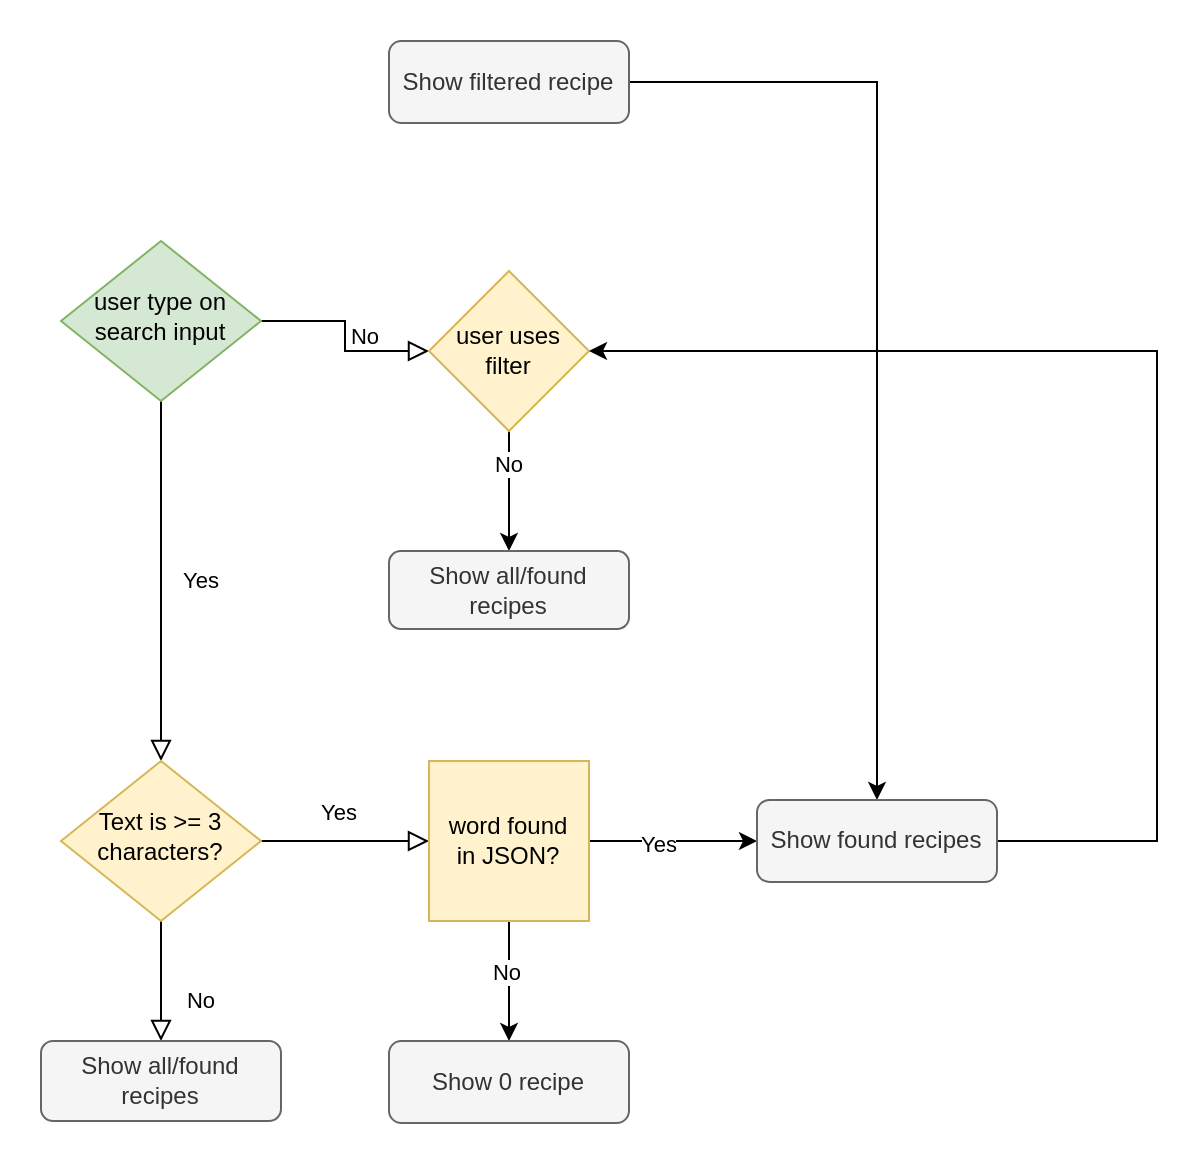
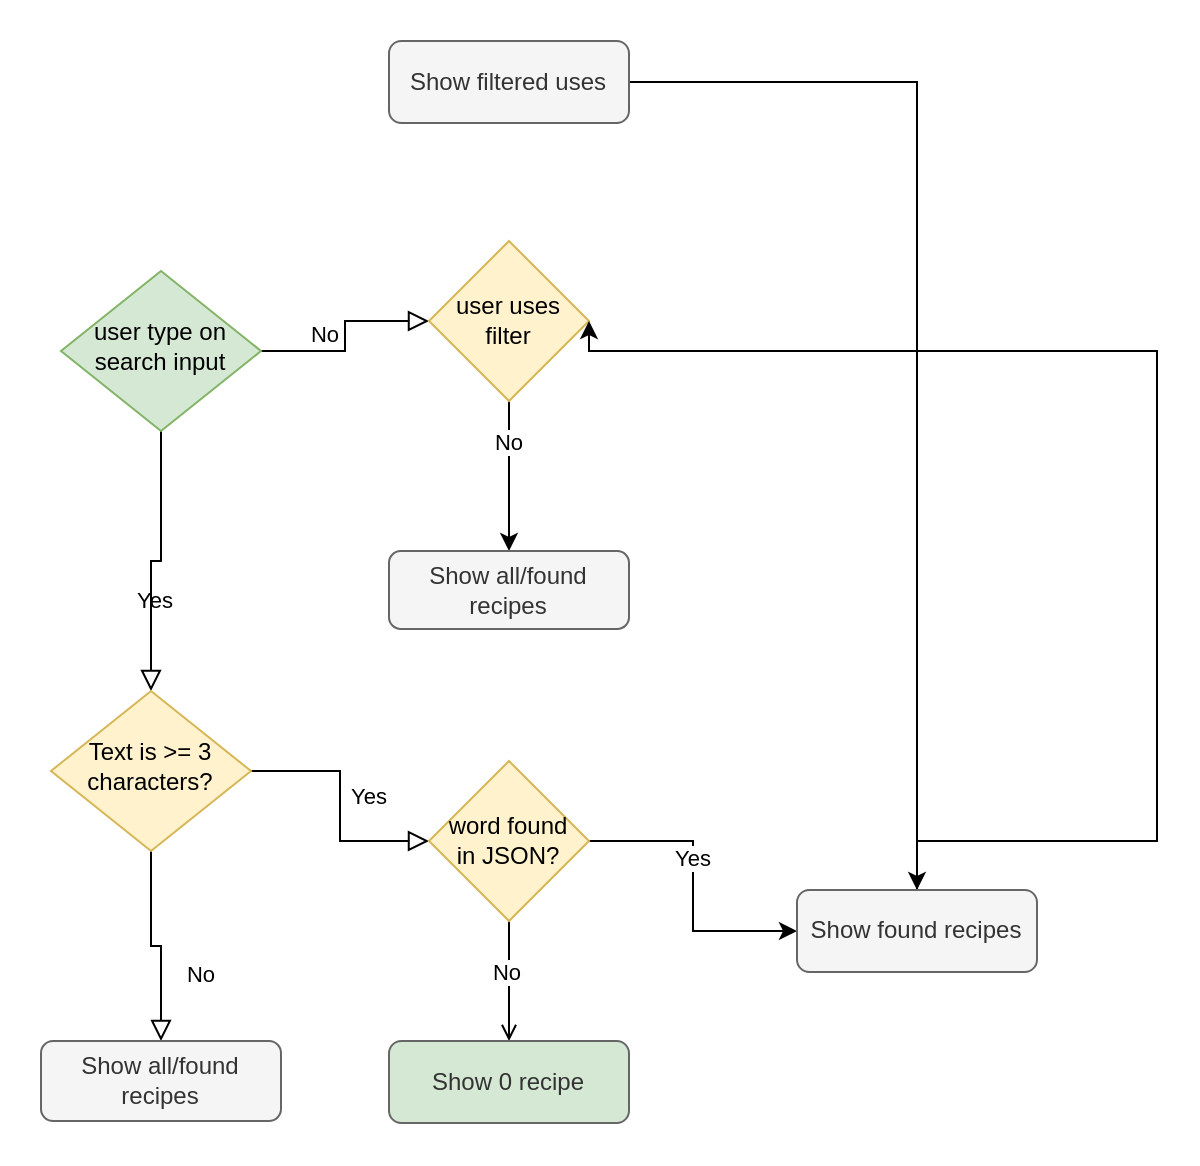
(509, 83) -> (509, 83)
(161, 321) -> (161, 351)
(509, 351) -> (509, 321)
(161, 841) -> (151, 771)
(509, 841) -> (509, 841)
(877, 841) -> (917, 931)
(509, 1026) -> (509, 1028)
(509, 1082) -> (509, 1082)
